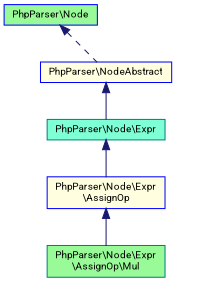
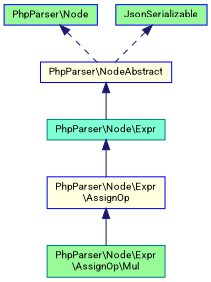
none -> (161, 15)
